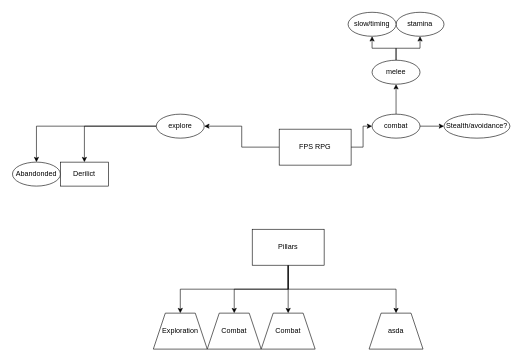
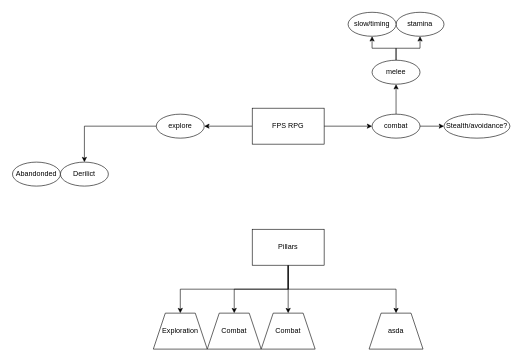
(36, 141) -> none
(315, 147) -> (288, 126)
(84, 174) -> (84, 174)
